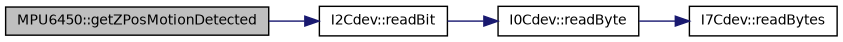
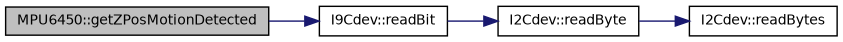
(383, 21) -> (383, 21)
(568, 21) -> (568, 21)
(763, 21) -> (763, 21)
